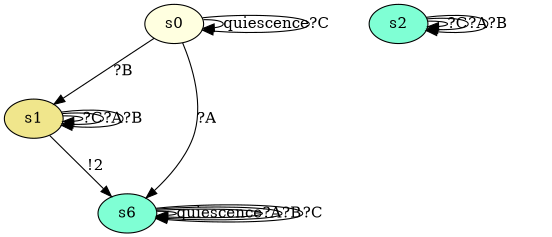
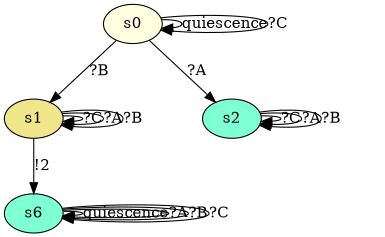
(197, 122) -> (178, 67)
